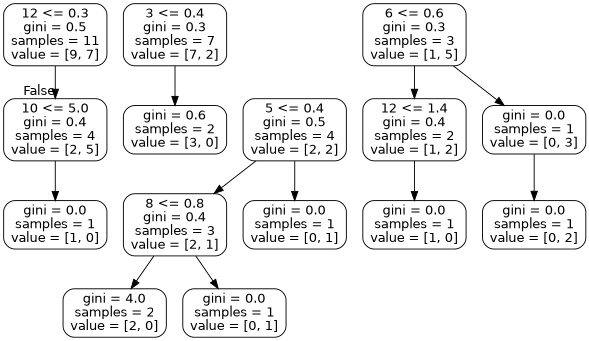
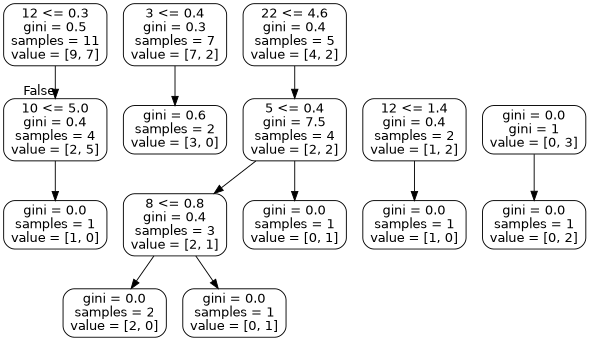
none -> (295, 35)
(414, 35) -> none
(295, 130) -> (295, 130)
(534, 130) -> (534, 130)
(115, 313) -> (115, 313)
